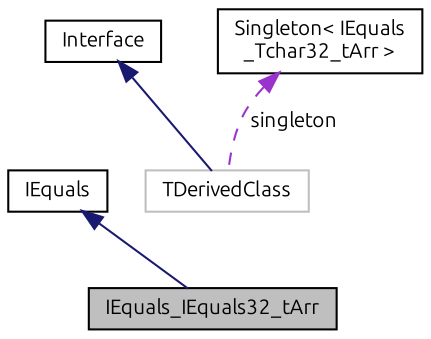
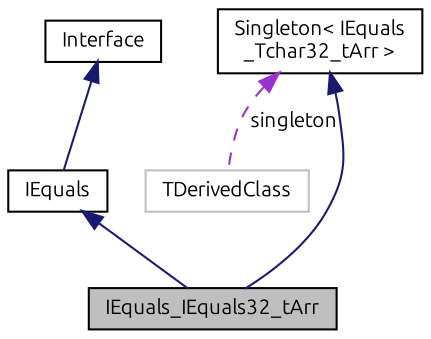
(172, 124) -> (77, 126)
none -> (328, 208)
